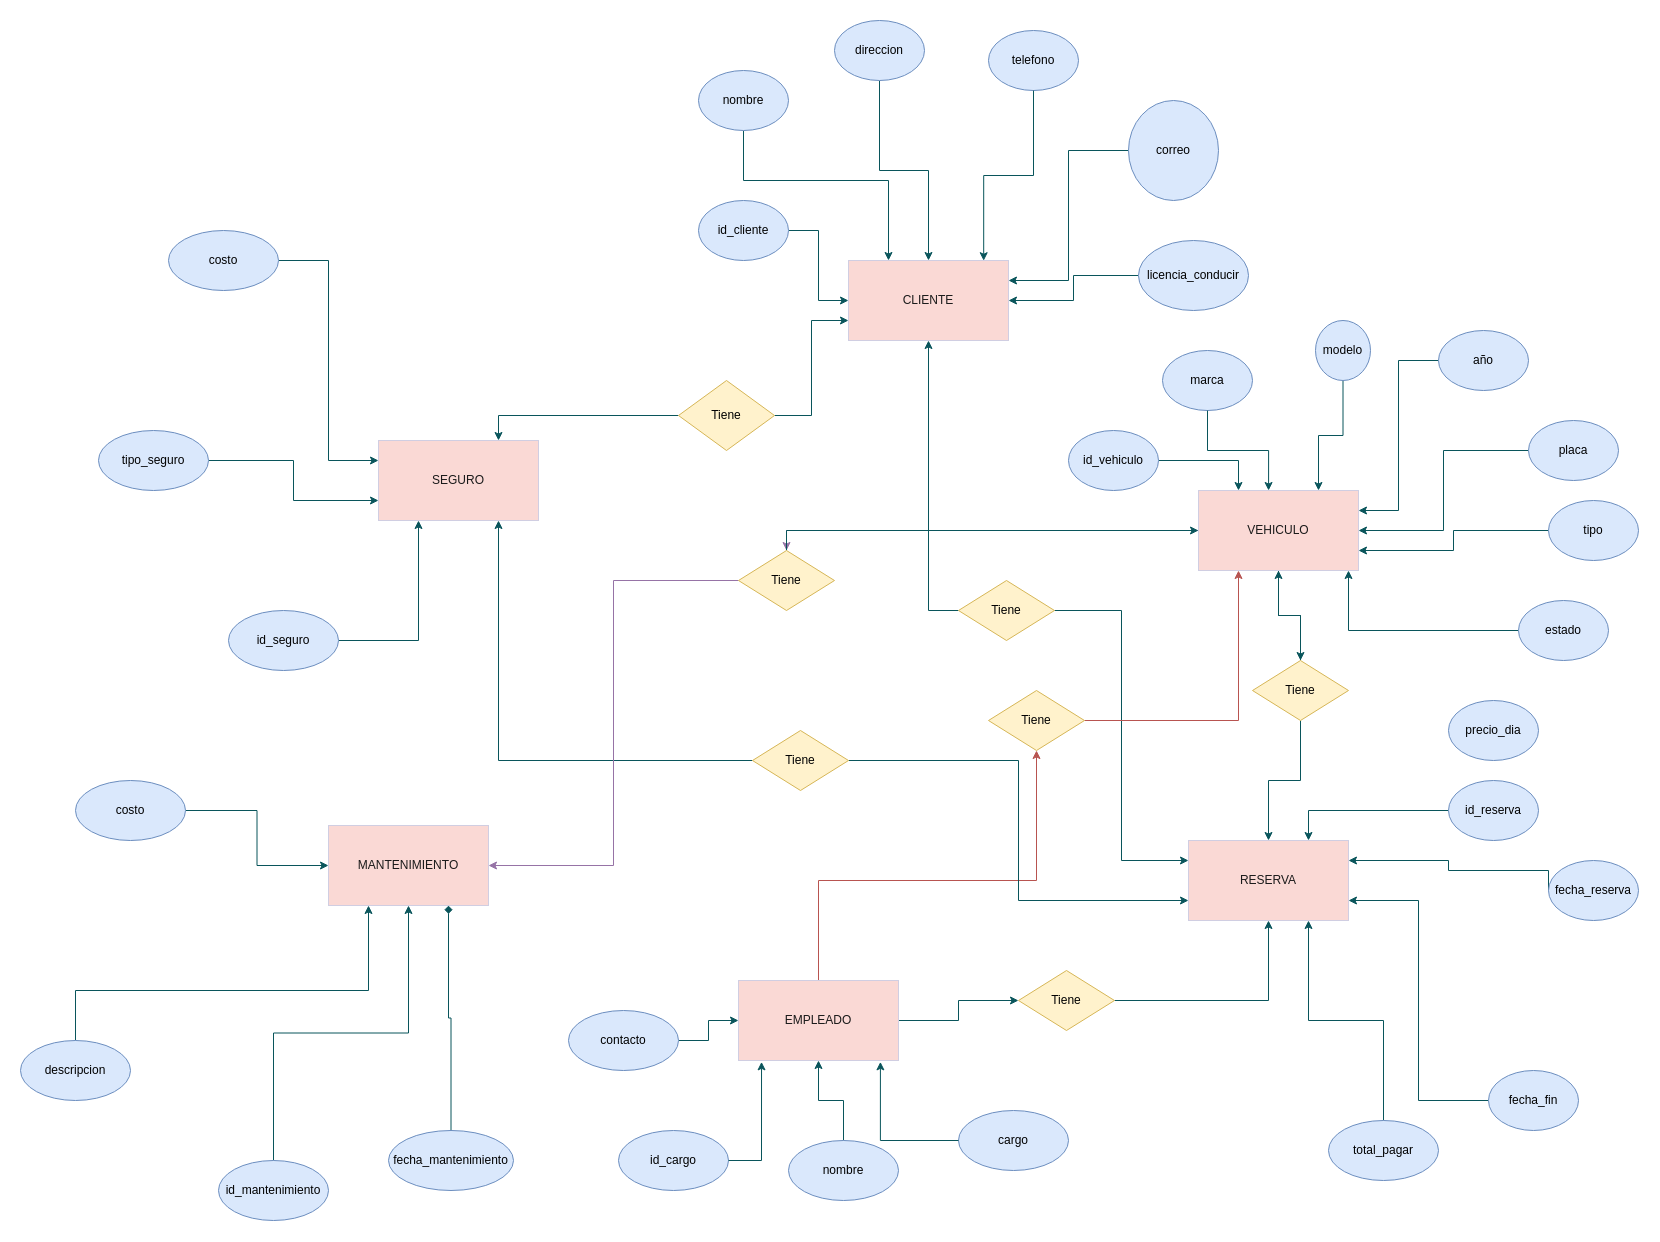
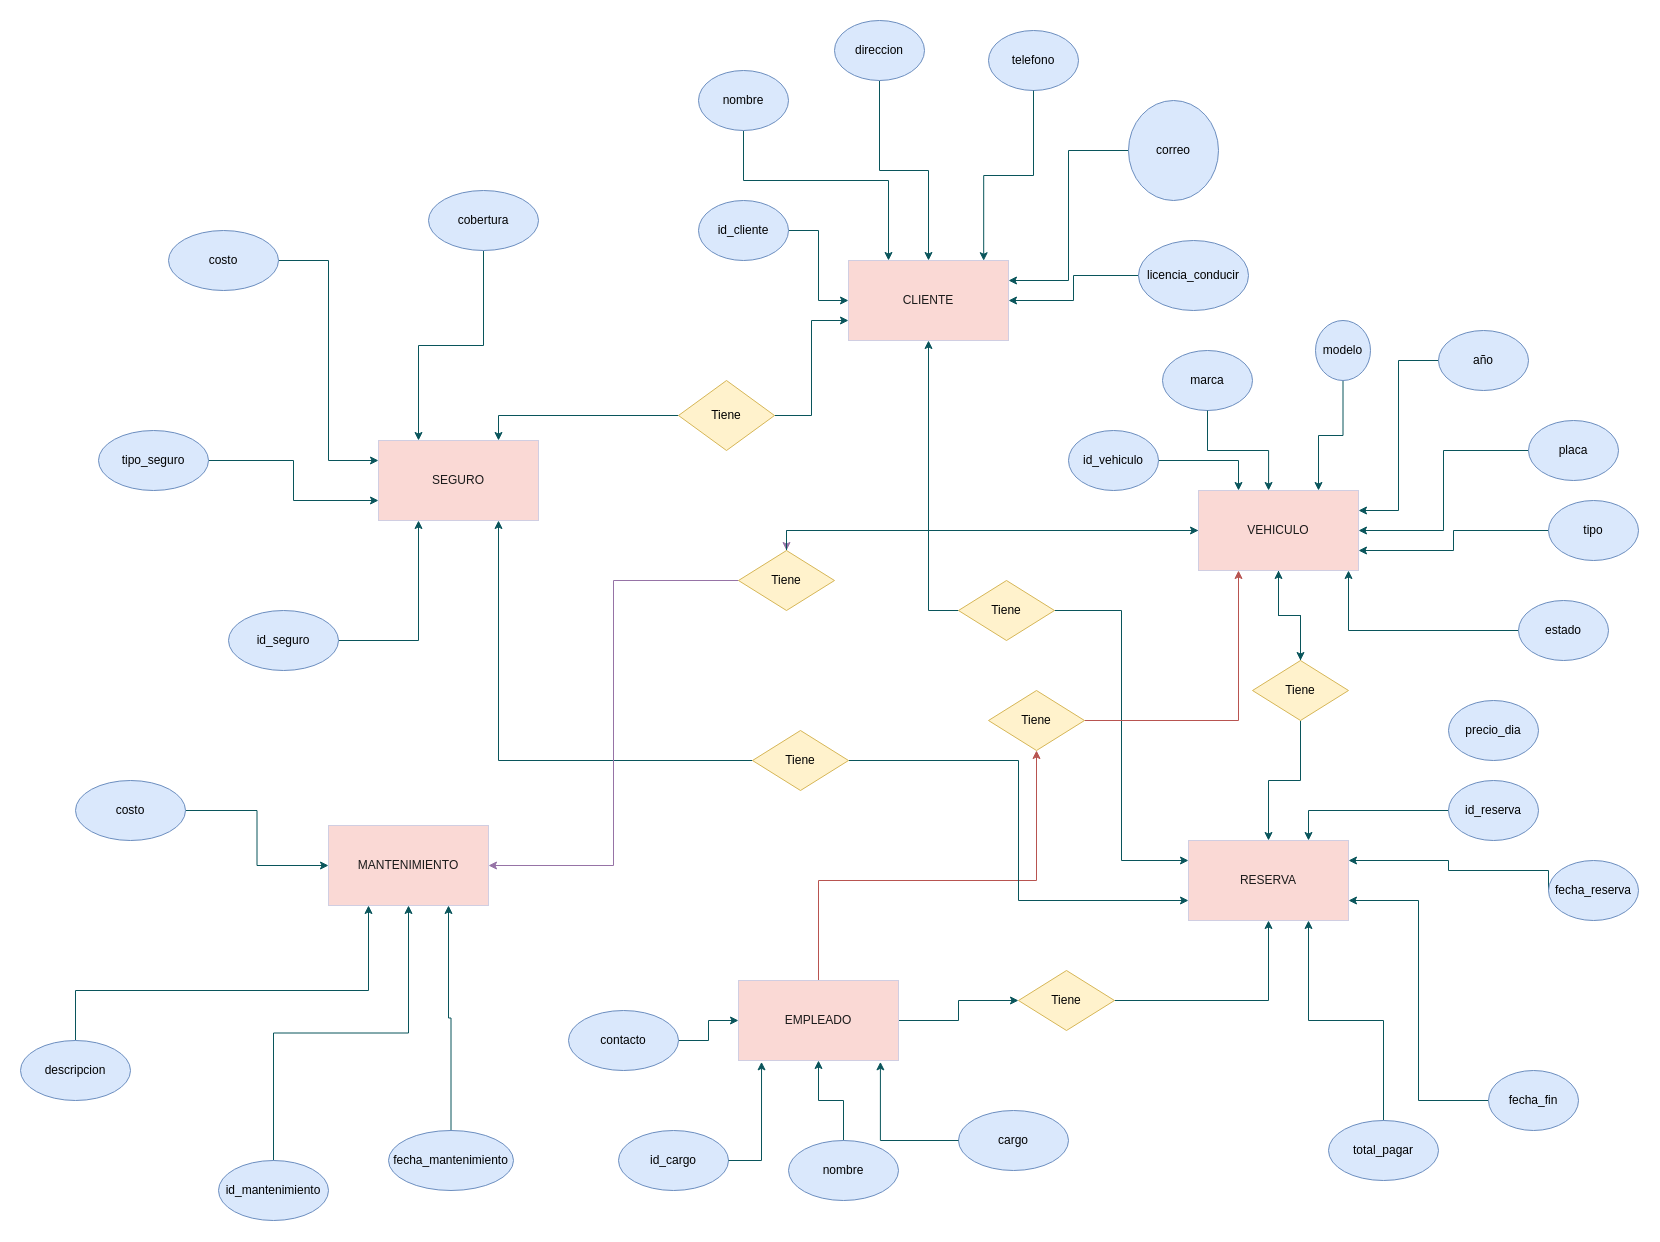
none -> (484, 221)
none -> (455, 346)
(449, 914) -> (449, 913)
